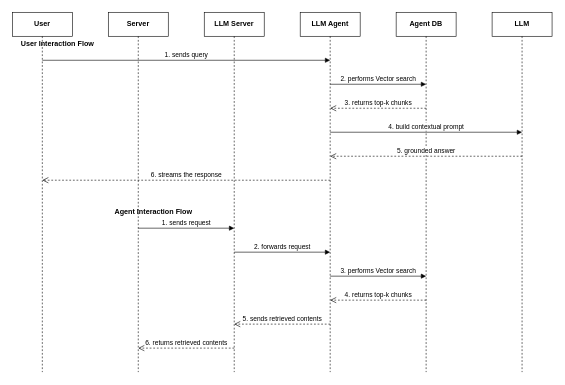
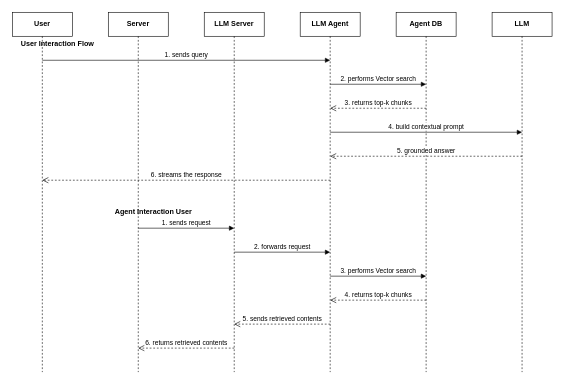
(154, 212) -> (154, 212)
